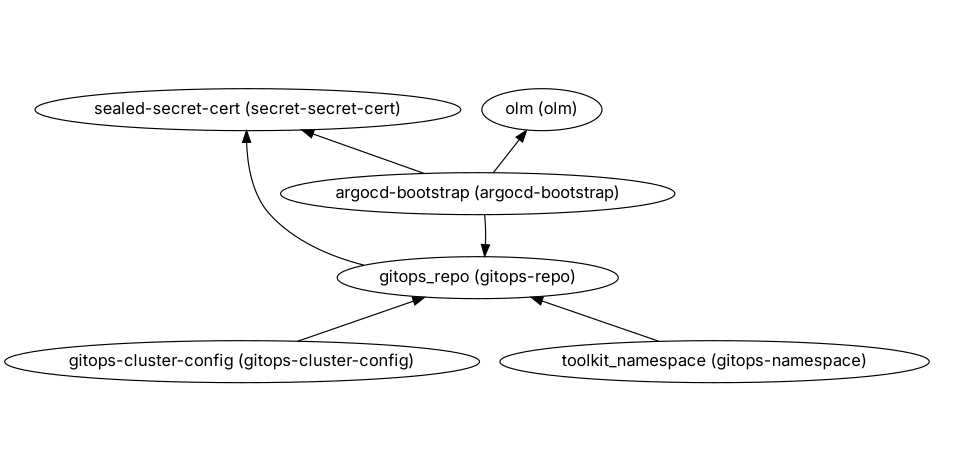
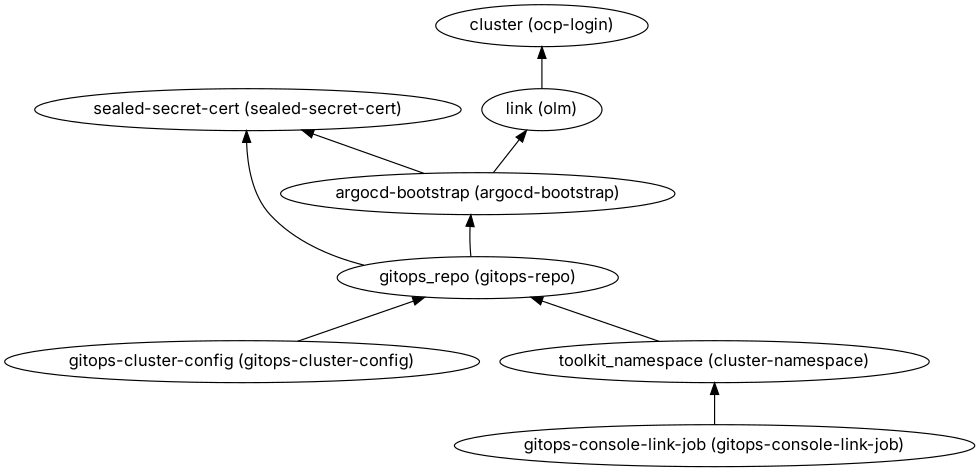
none -> (542, 26)
(248, 110) -> (248, 110)
(542, 110) -> (542, 110)
(486, 230) -> (470, 241)
(715, 362) -> (715, 362)
none -> (715, 446)
